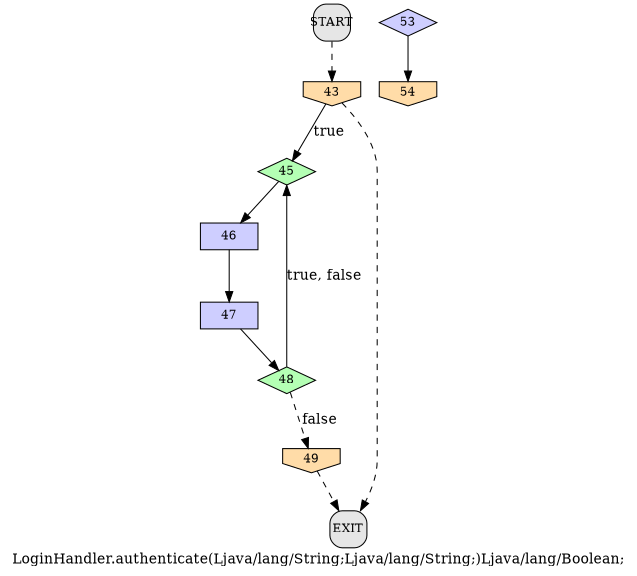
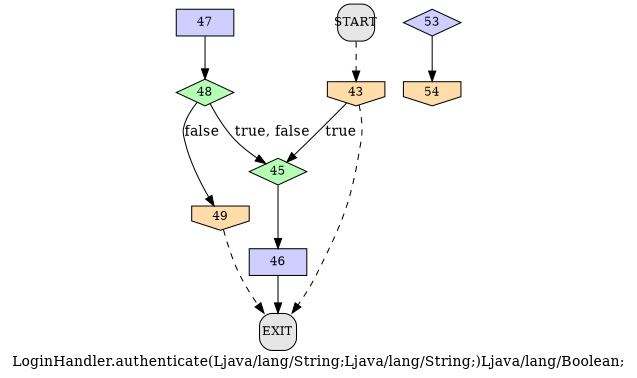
(229, 271) -> (278, 289)
(298, 415) -> (187, 150)
